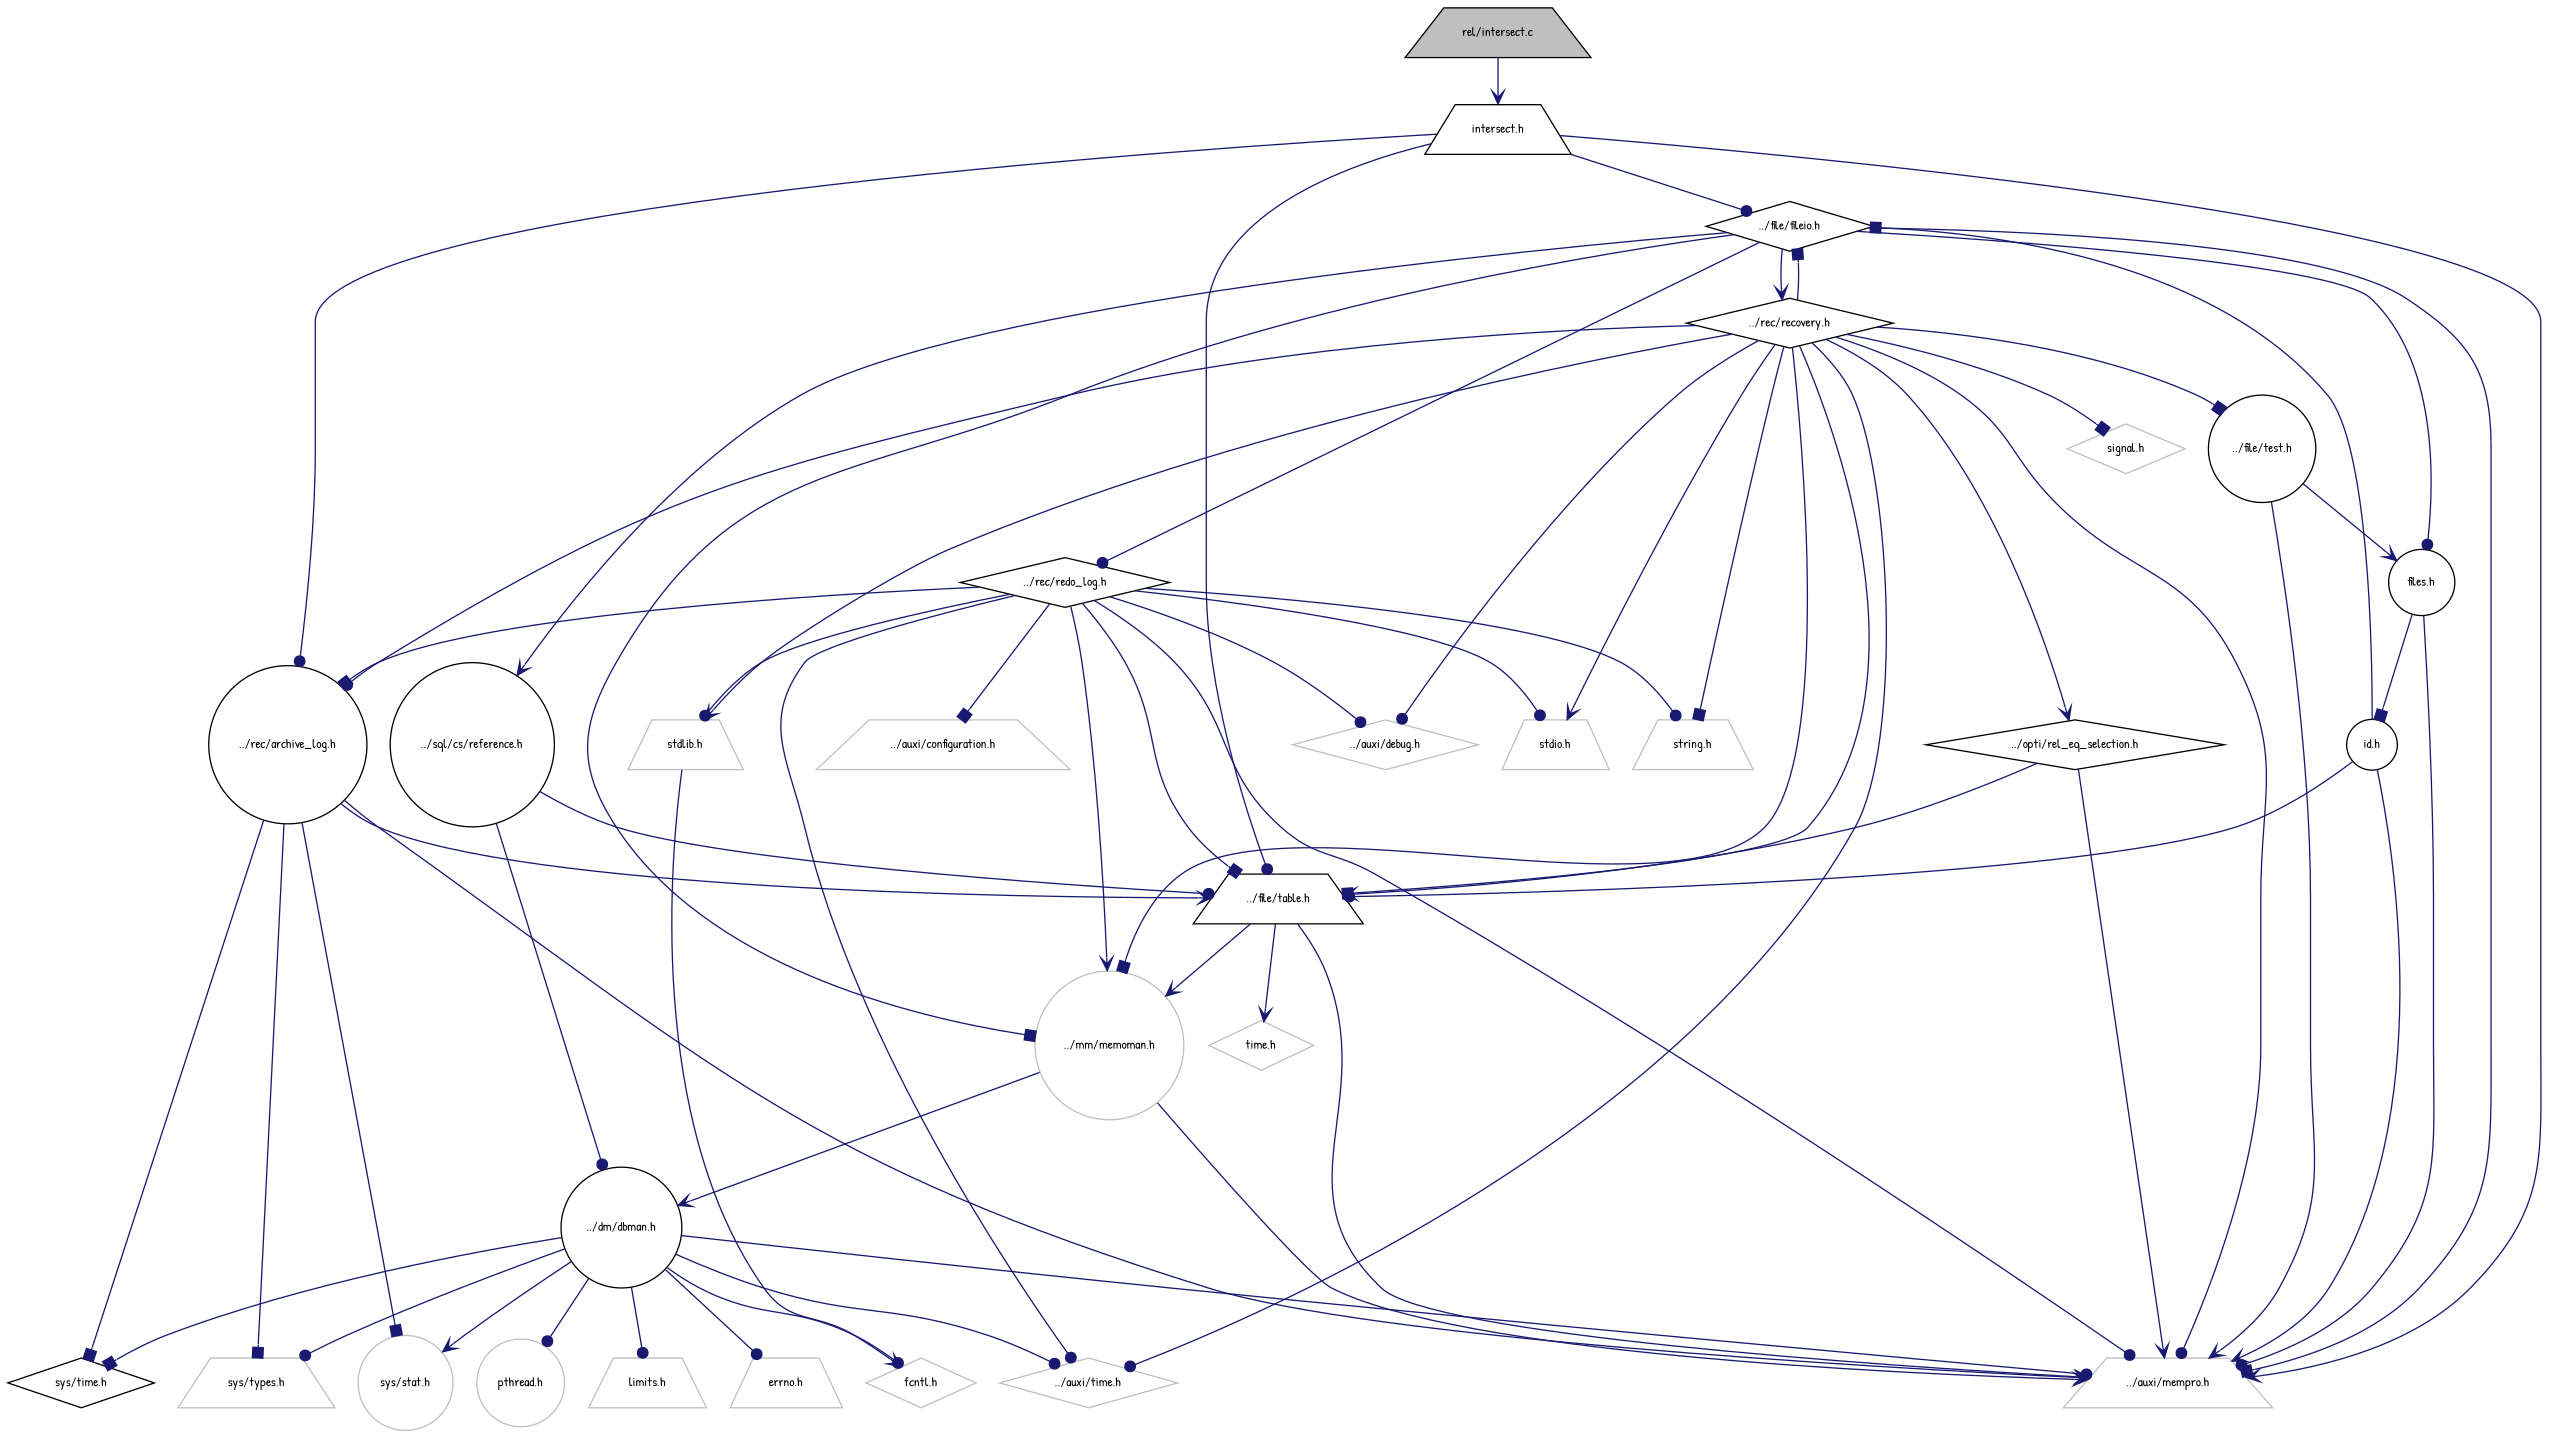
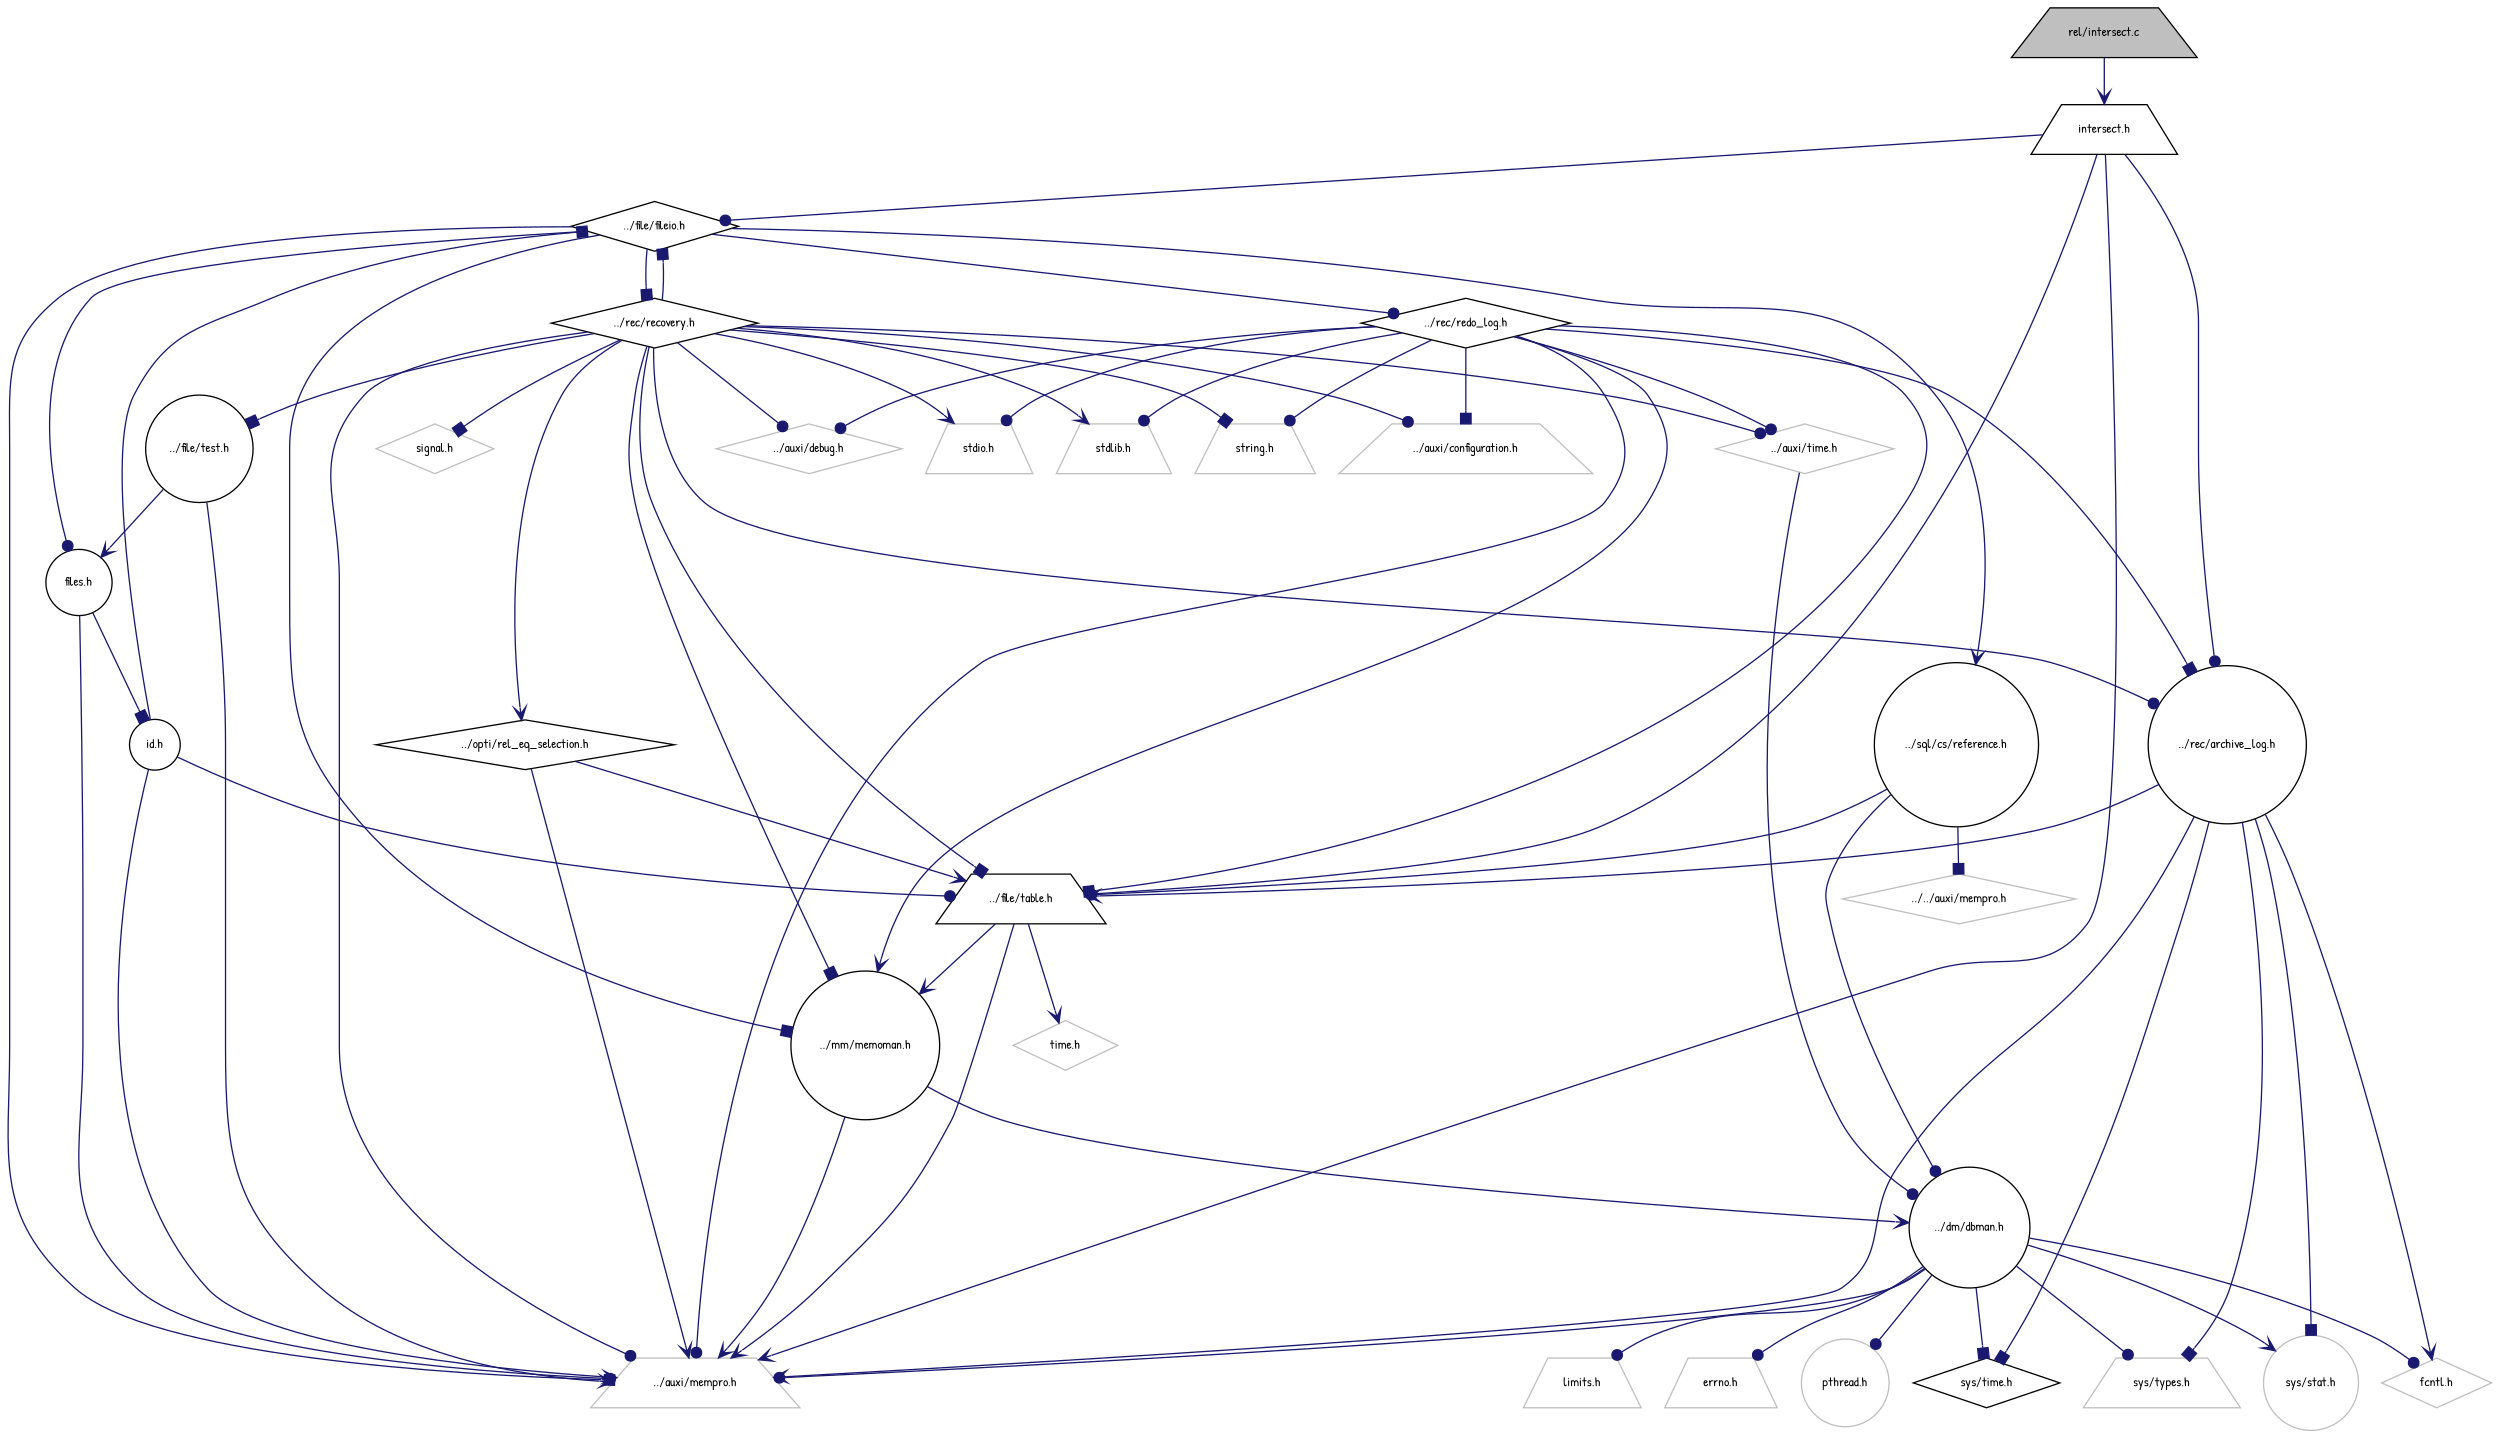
(1781, 268) -> (646, 268)
none -> (1060, 350)
none -> (1959, 899)
(1109, 1045) -> (865, 1045)
(691, 1109) -> (2360, 1076)
(863, 1309) -> (1771, 850)
